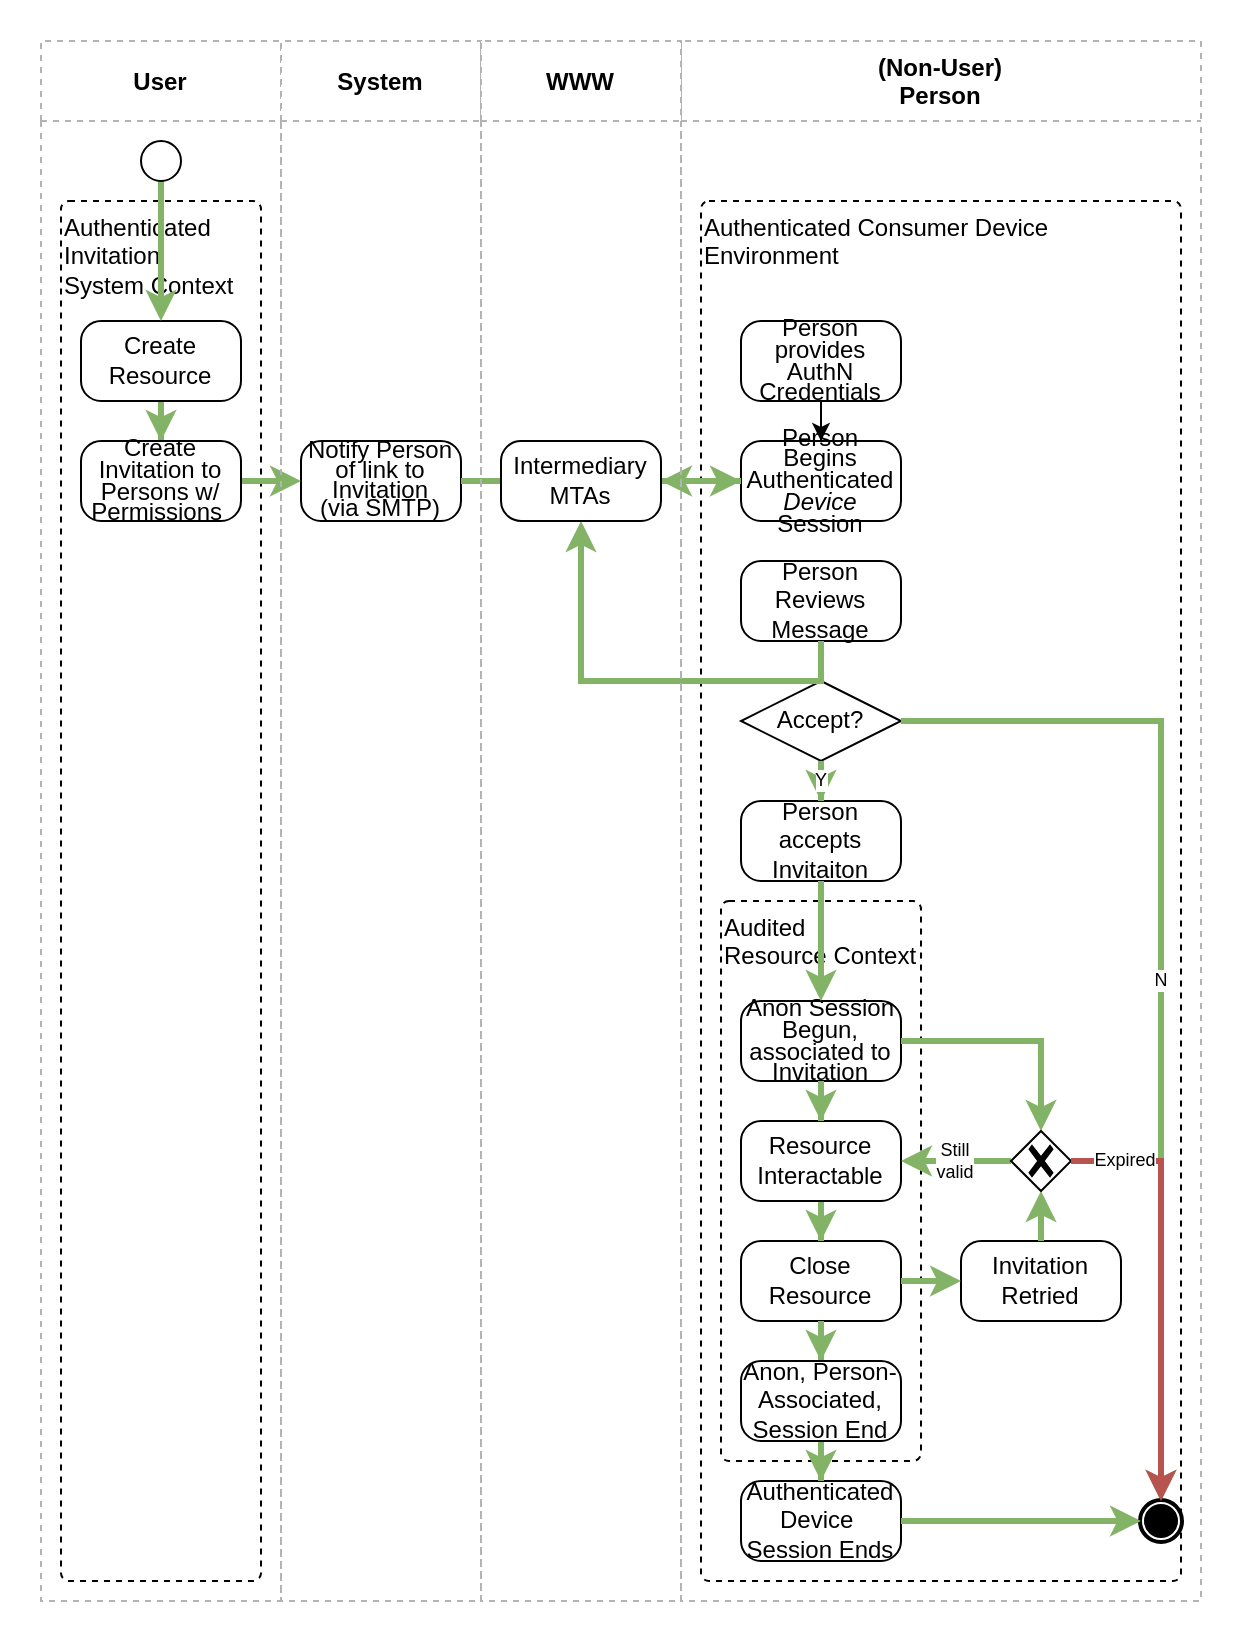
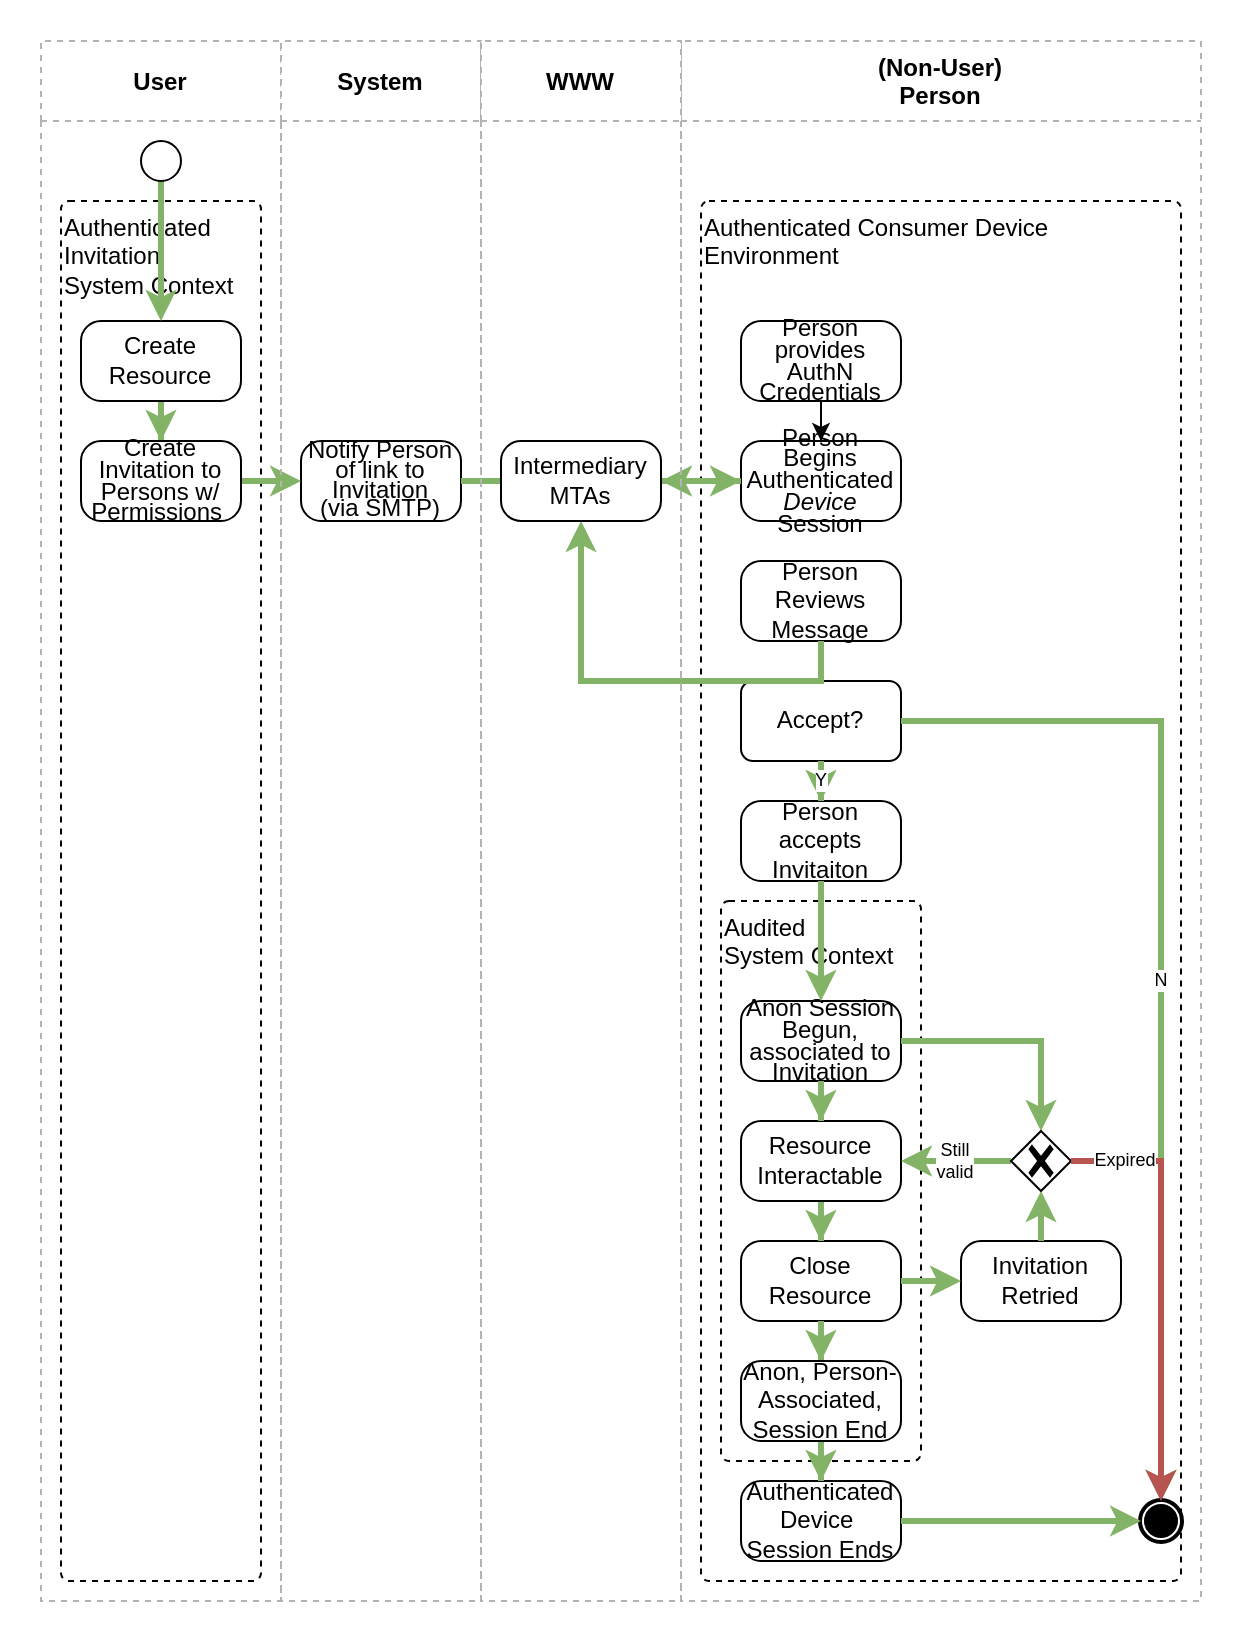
(821, 721) -> (821, 721)
(823, 958) -> (816, 944)
